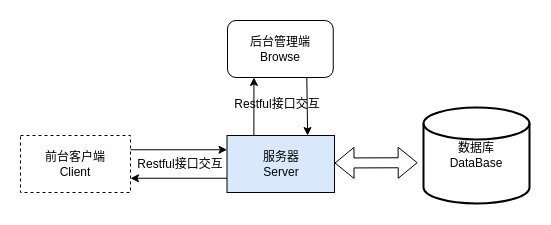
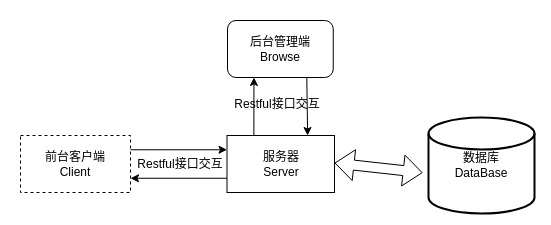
(477, 156) -> (482, 166)
(281, 164) -> (281, 164)
